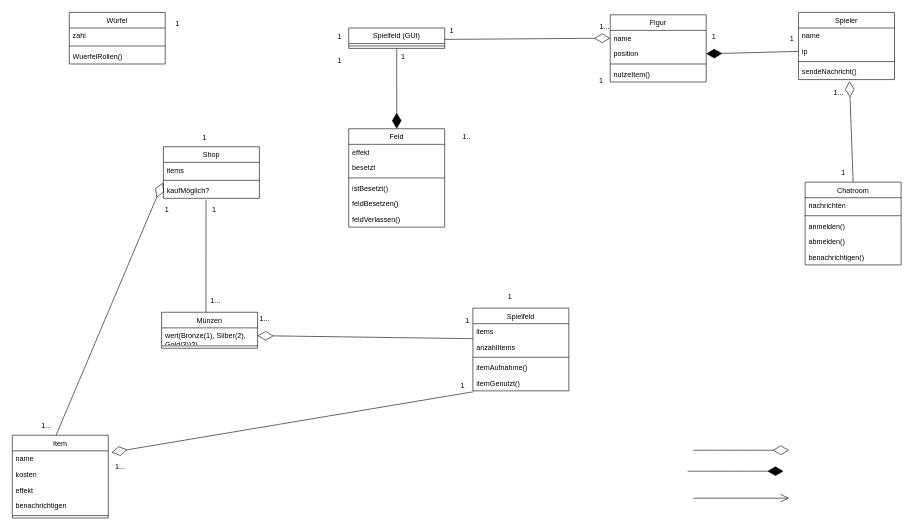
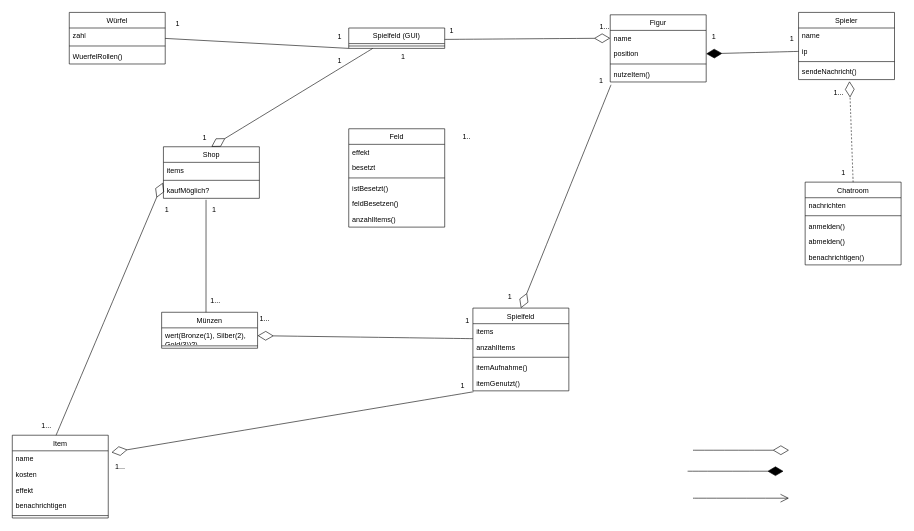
none -> (257, 43)
none -> (298, 94)
(397, 112) -> none
(852, 139) -> (852, 139)
none -> (569, 190)
(381, 220) -> (378, 220)
